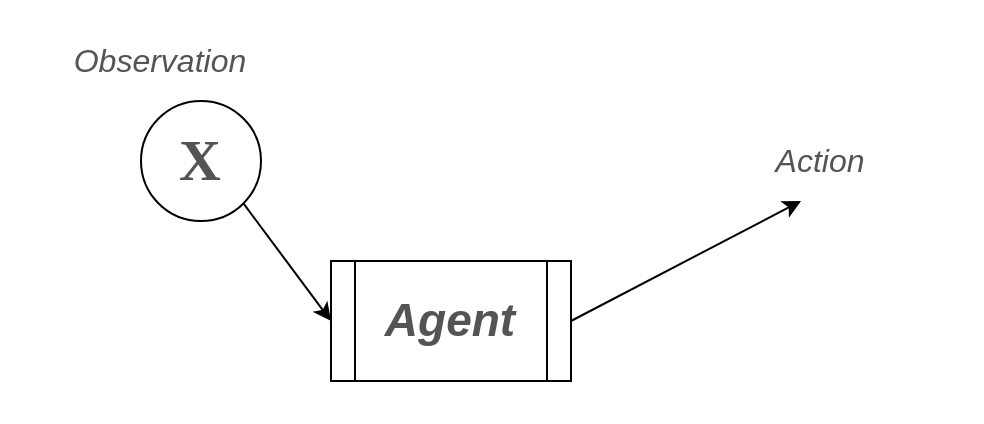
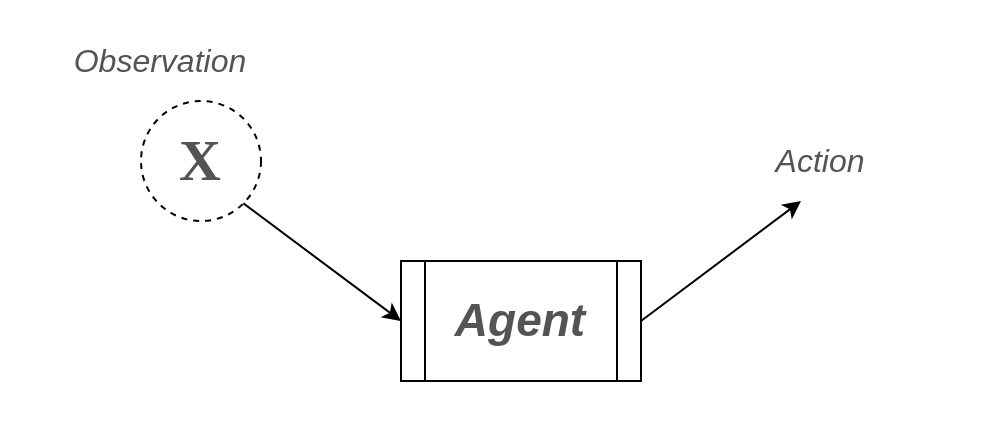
(201, 161) -> (201, 161)
(451, 321) -> (521, 321)
